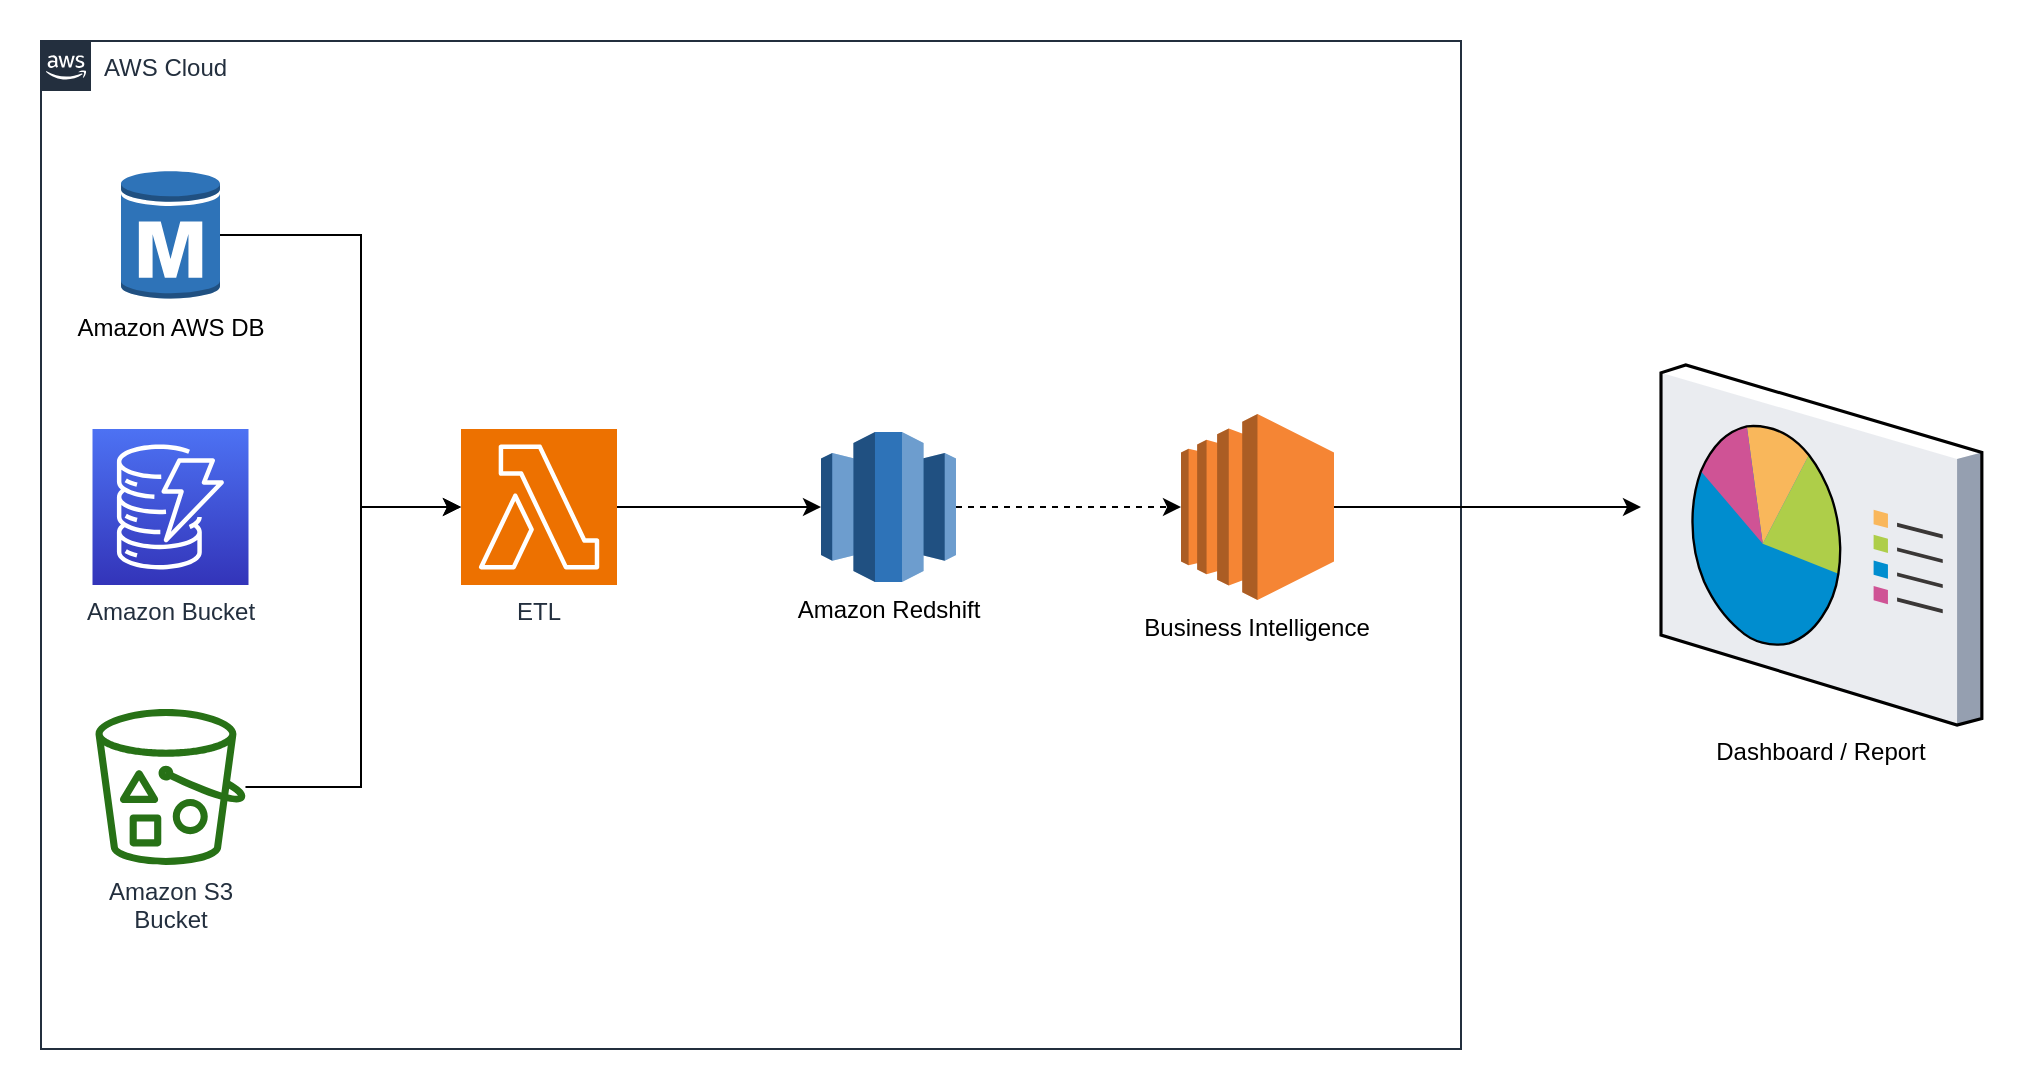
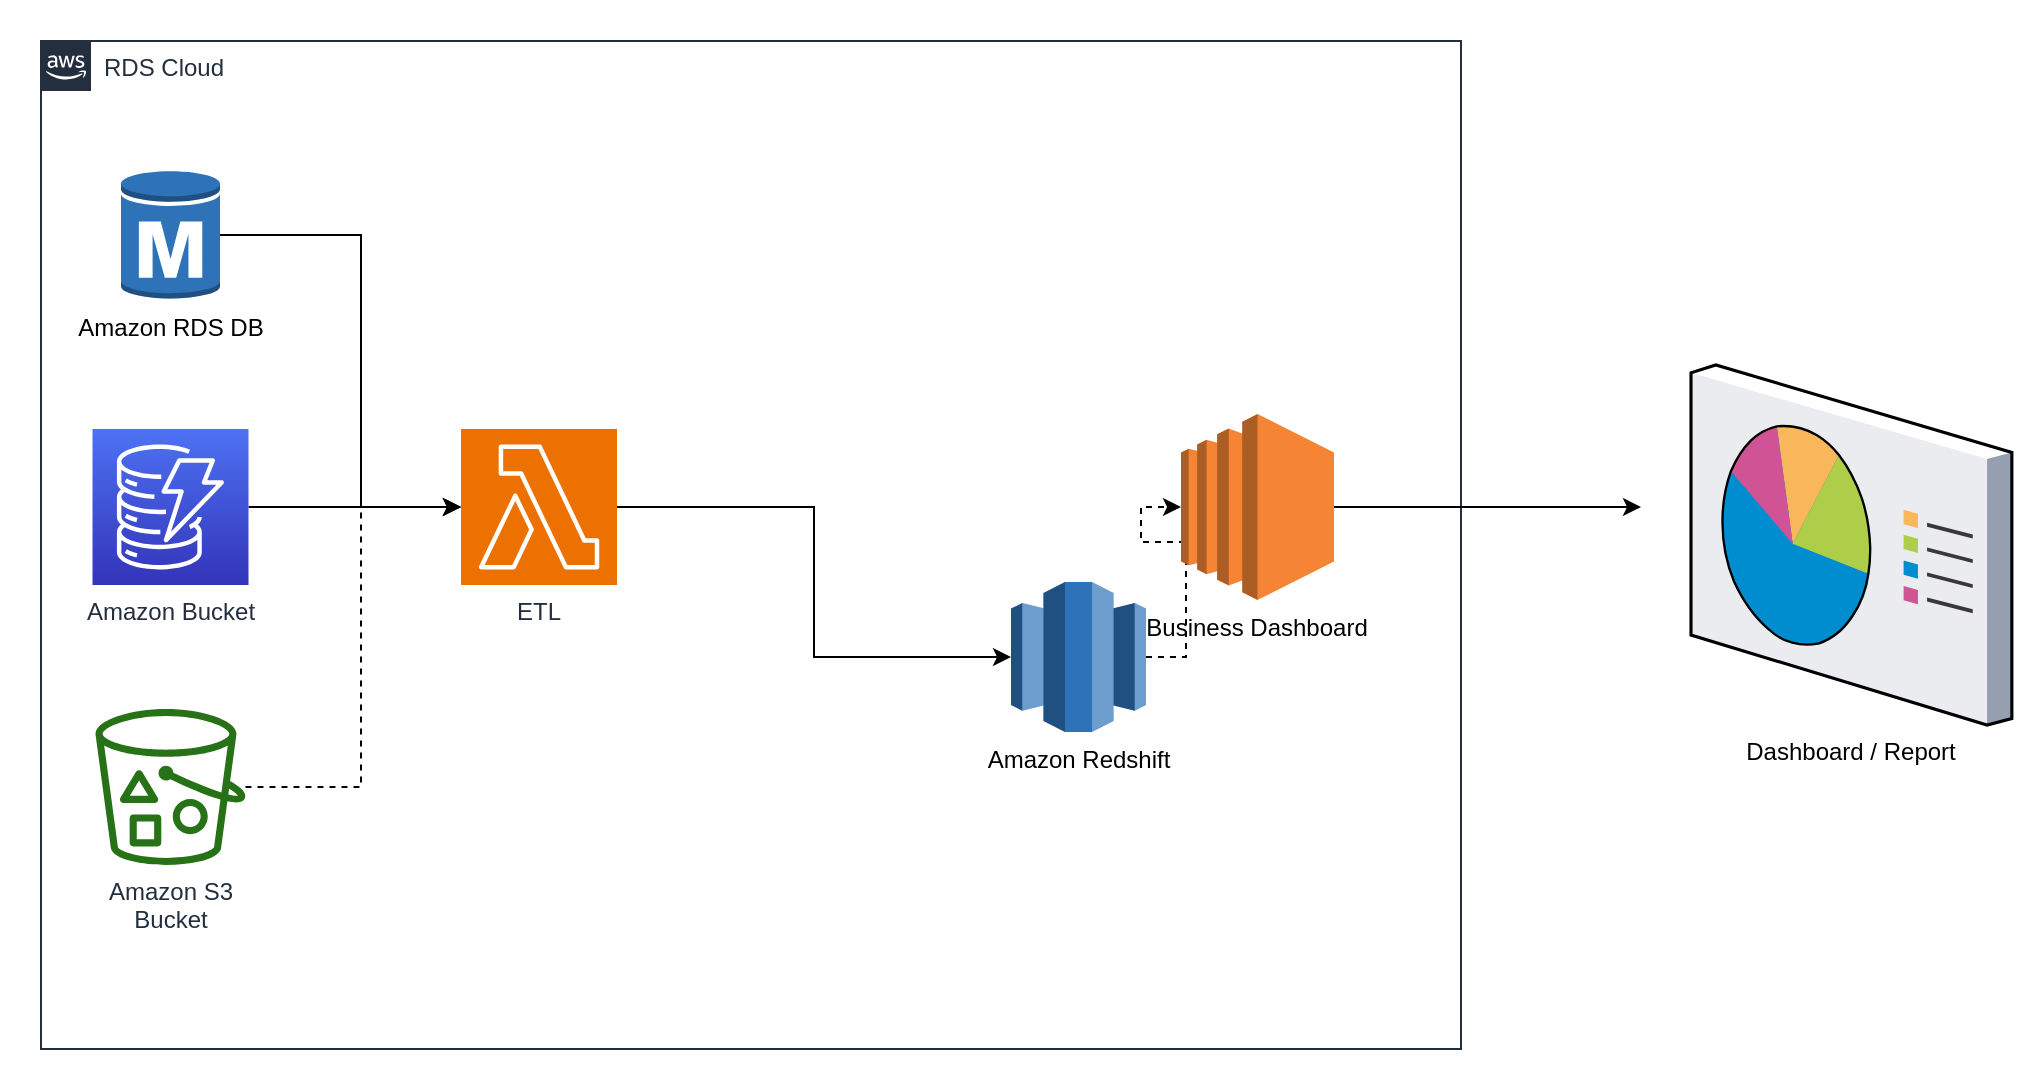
(159, 69) -> (159, 69)
(172, 329) -> (172, 329)
none -> (303, 507)
(889, 507) -> (1079, 657)
(1821, 545) -> (1851, 545)
(1258, 629) -> (1258, 629)
(361, 705) -> (361, 705)
